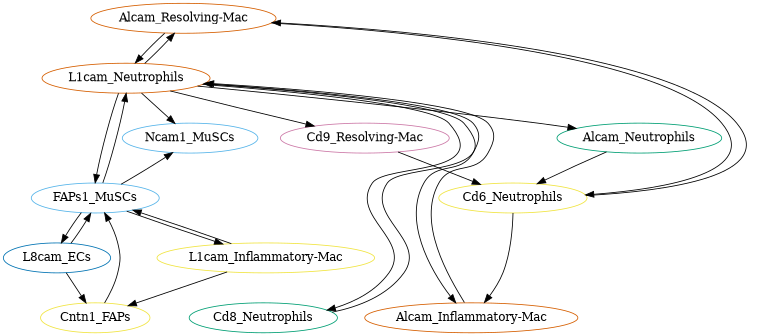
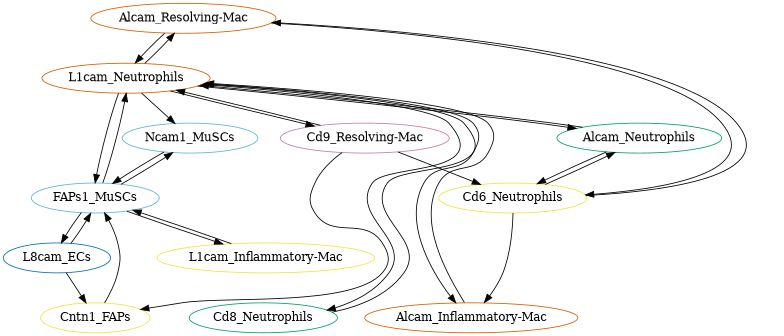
none -> (396, 105)
none -> (253, 109)
none -> (142, 165)
none -> (576, 170)
(182, 288) -> (358, 287)
